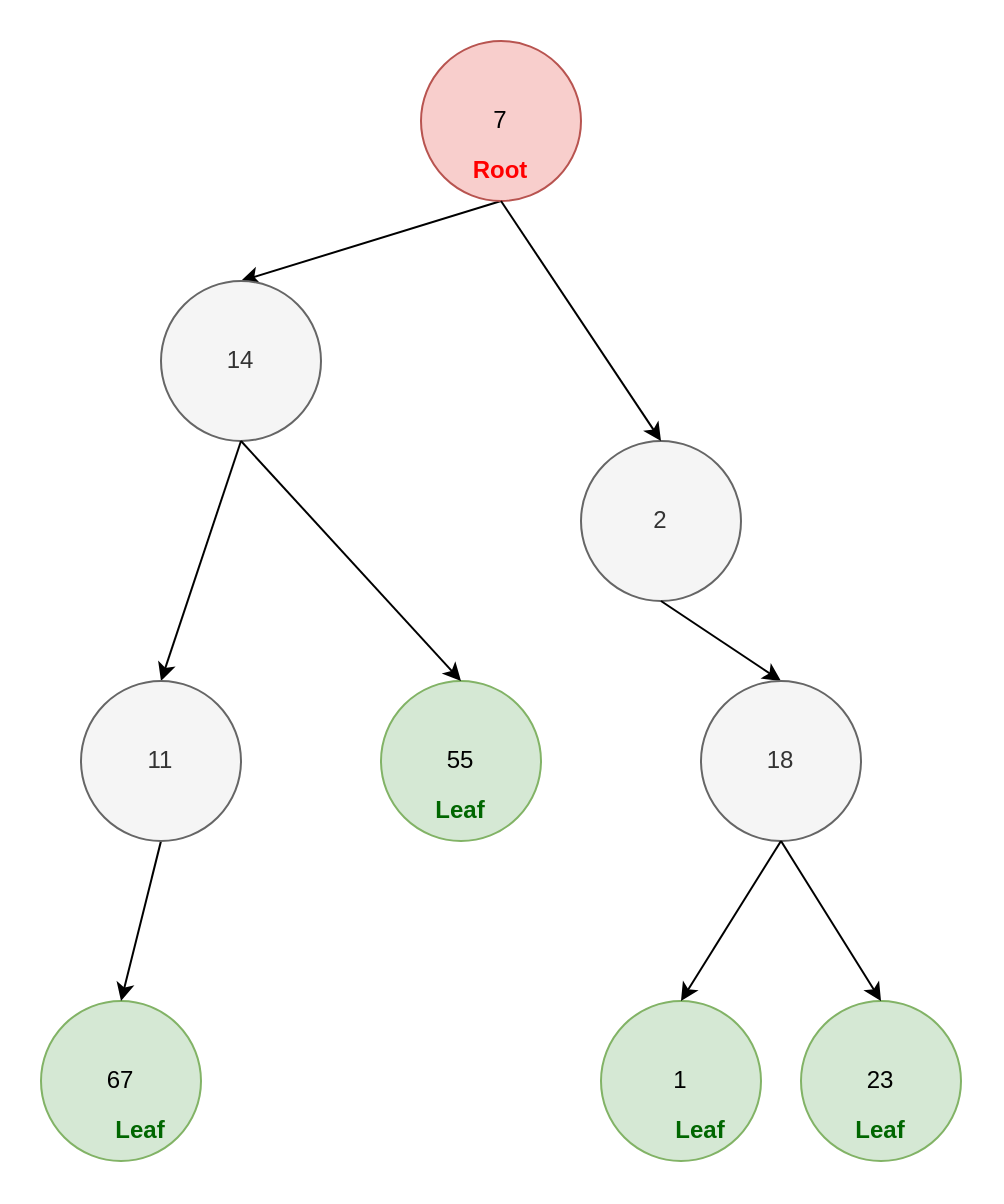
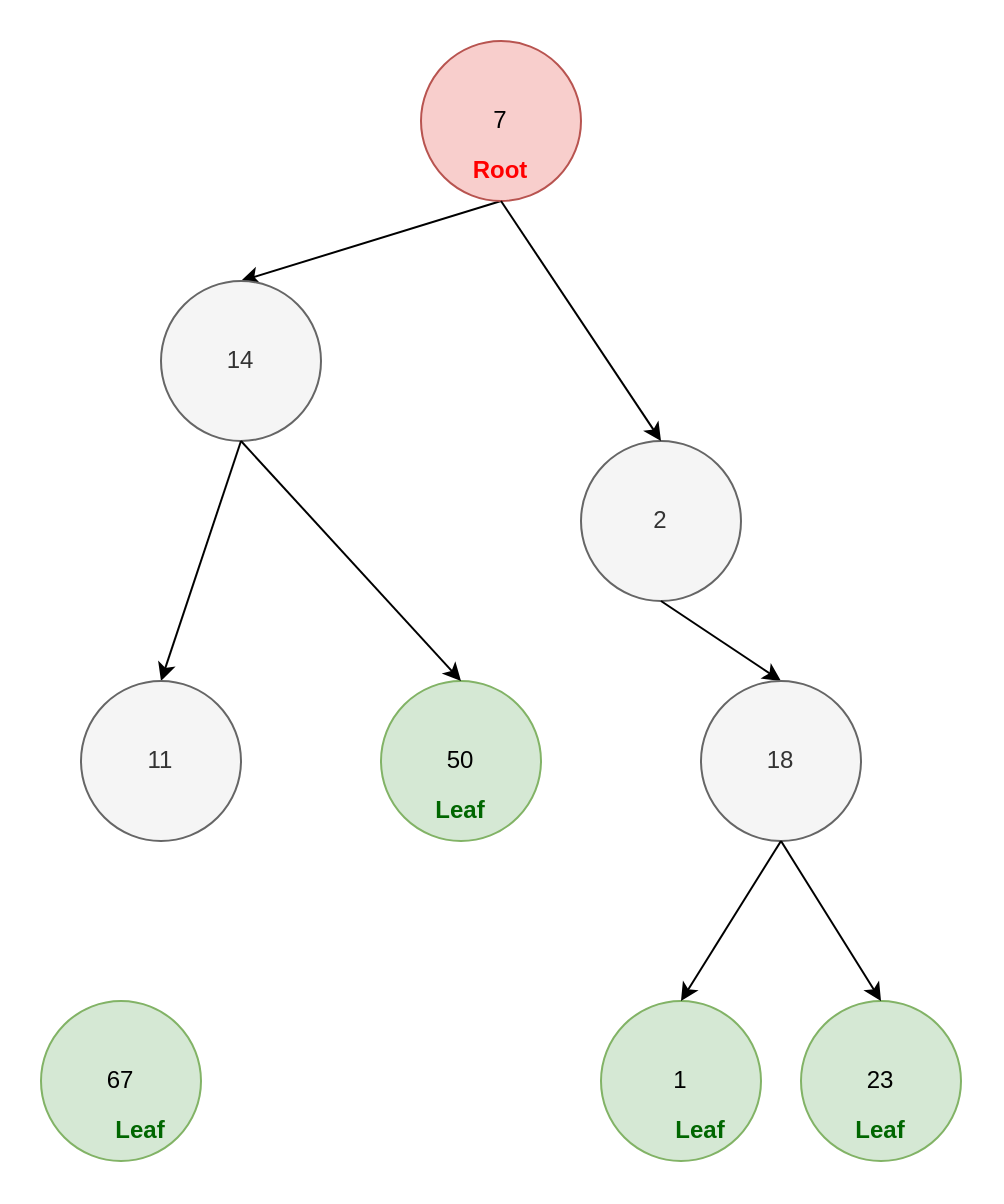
(461, 761) -> (461, 761)
(143, 915) -> none
